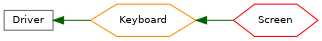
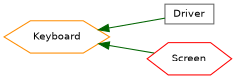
(77, 20) -> (137, 23)
